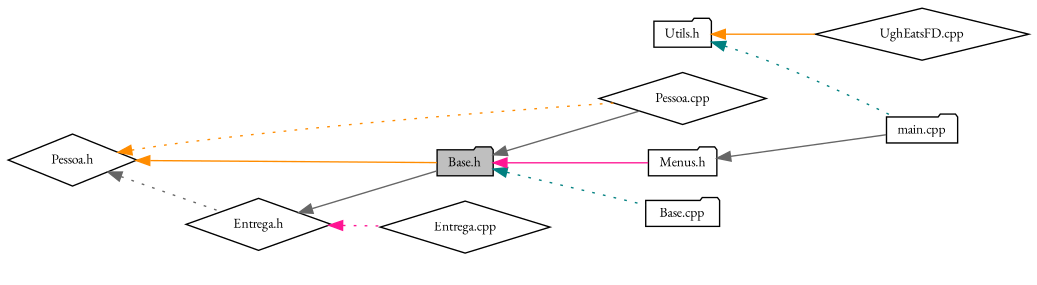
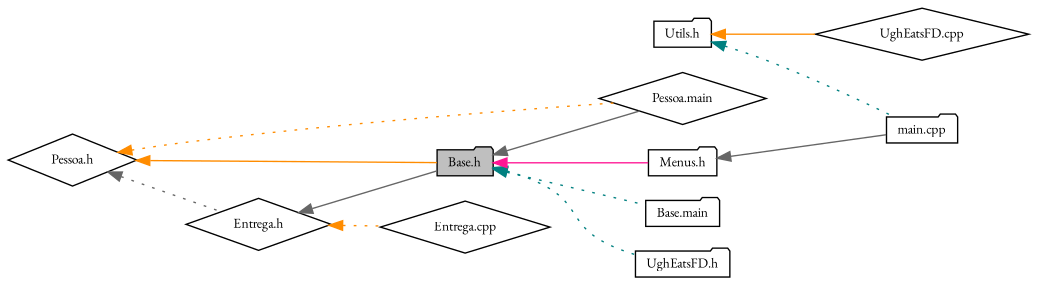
(683, 98) -> (683, 98)
(683, 213) -> (683, 213)
(363, 226) -> (363, 226)
none -> (683, 264)
